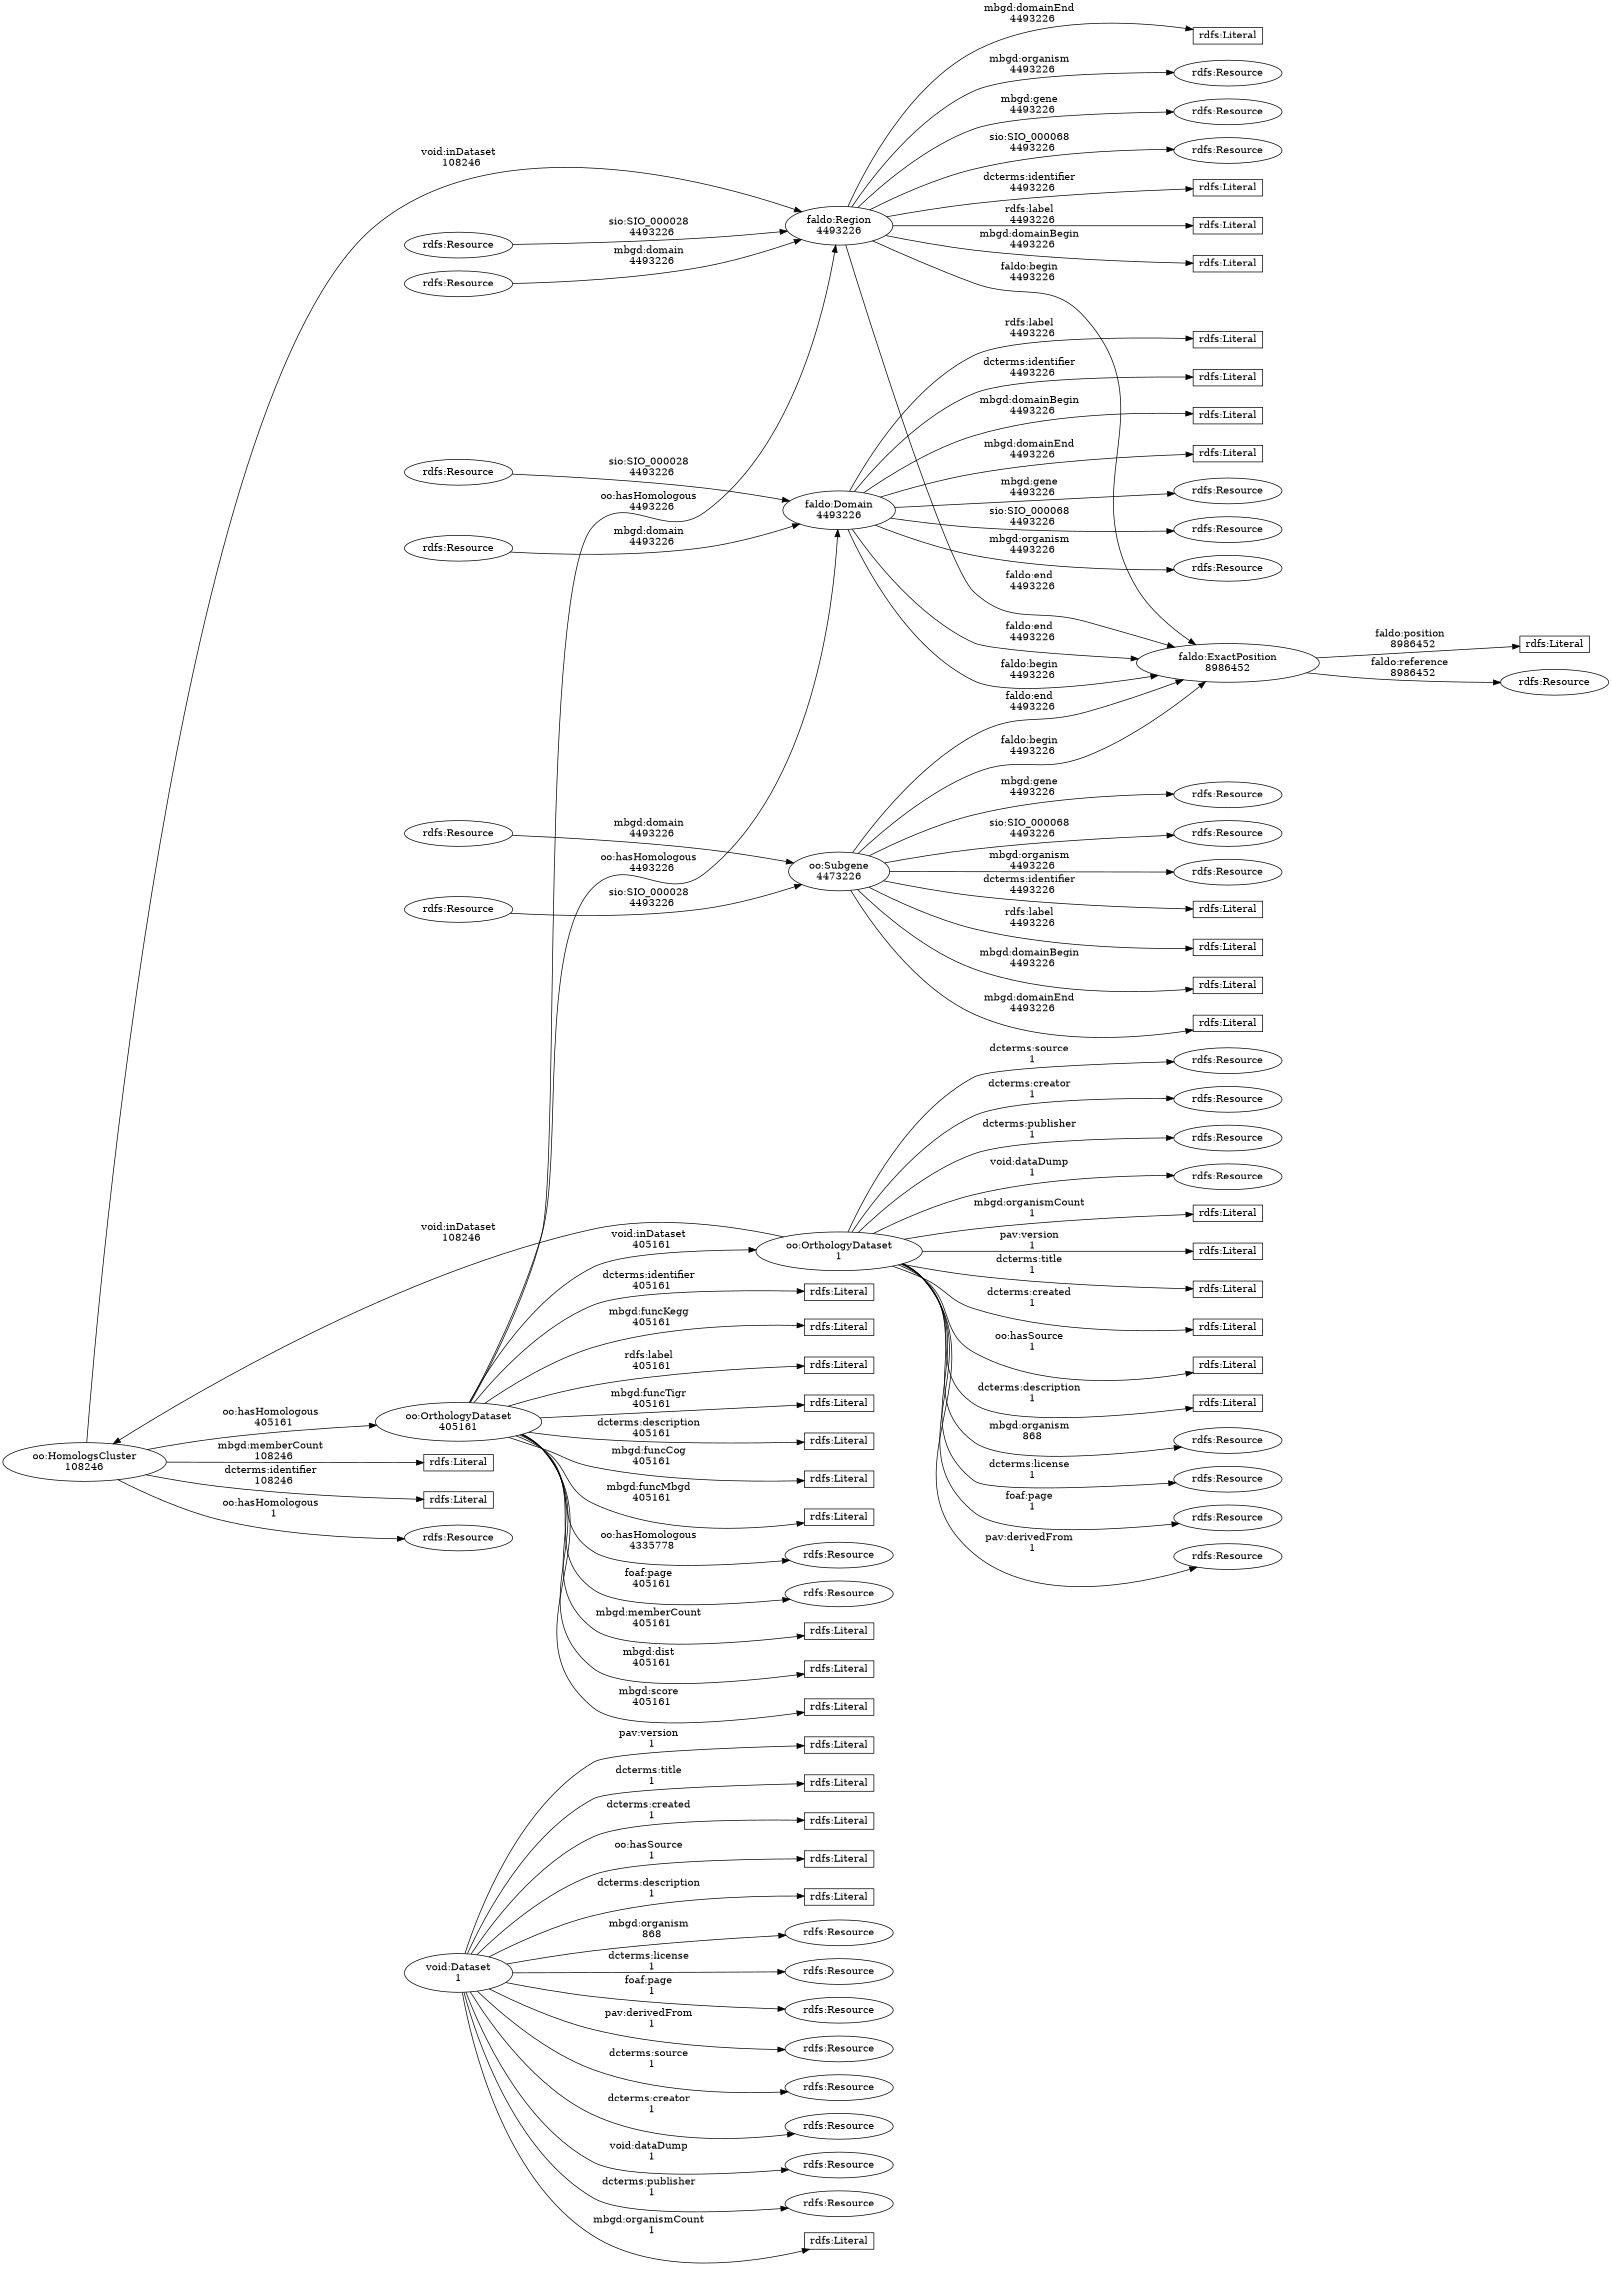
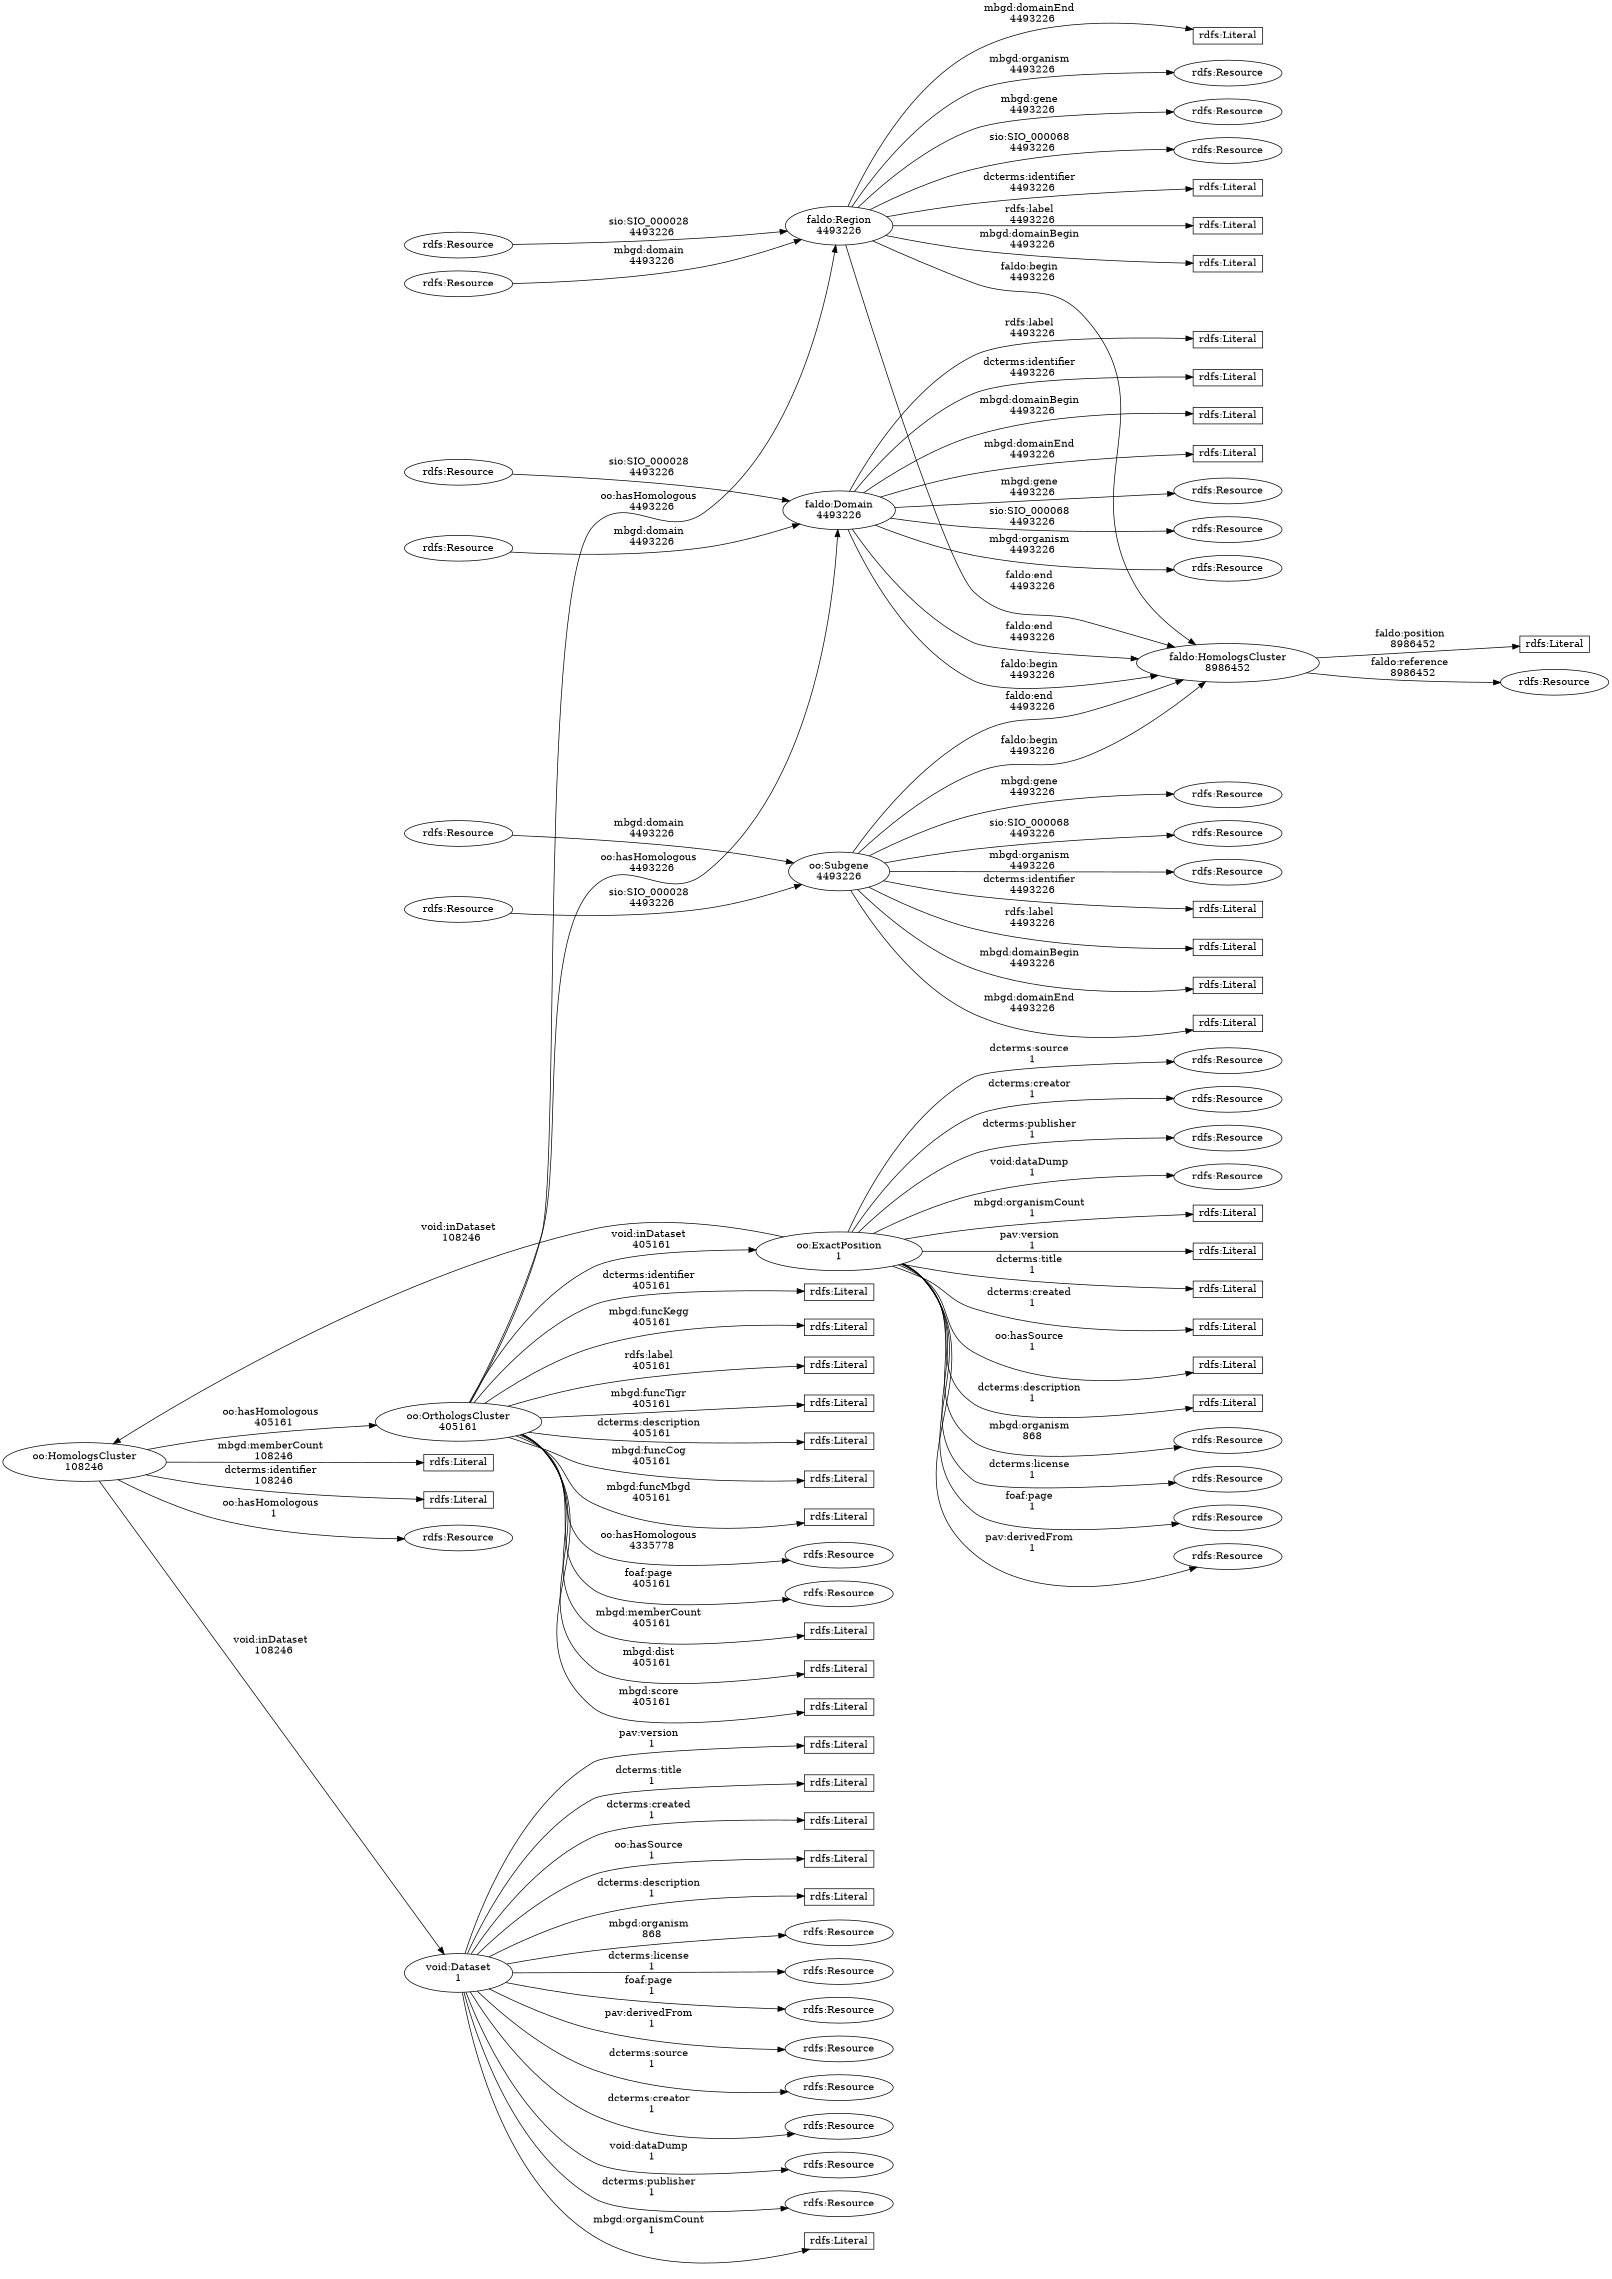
(211, 601) -> (270, 1715)
(1228, 663) -> (1228, 663)
(839, 871) -> (839, 871)
(839, 1251) -> (839, 1251)
(459, 1422) -> (459, 1422)
